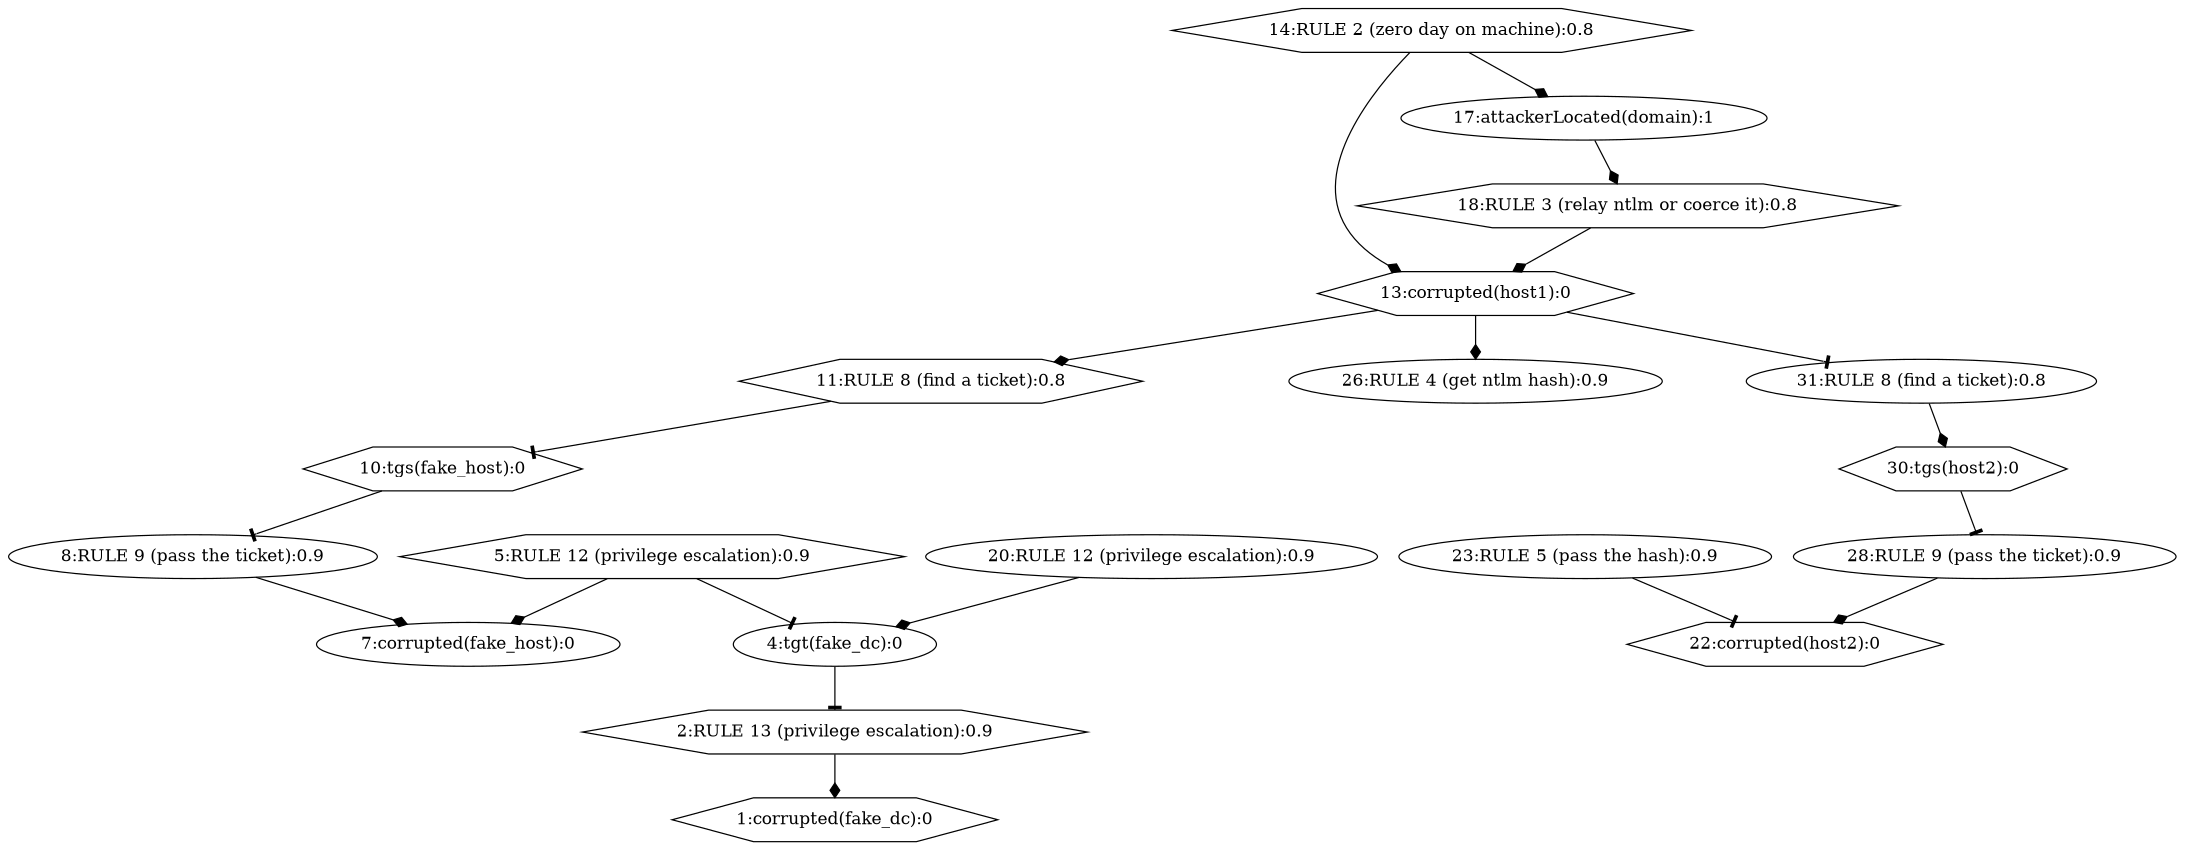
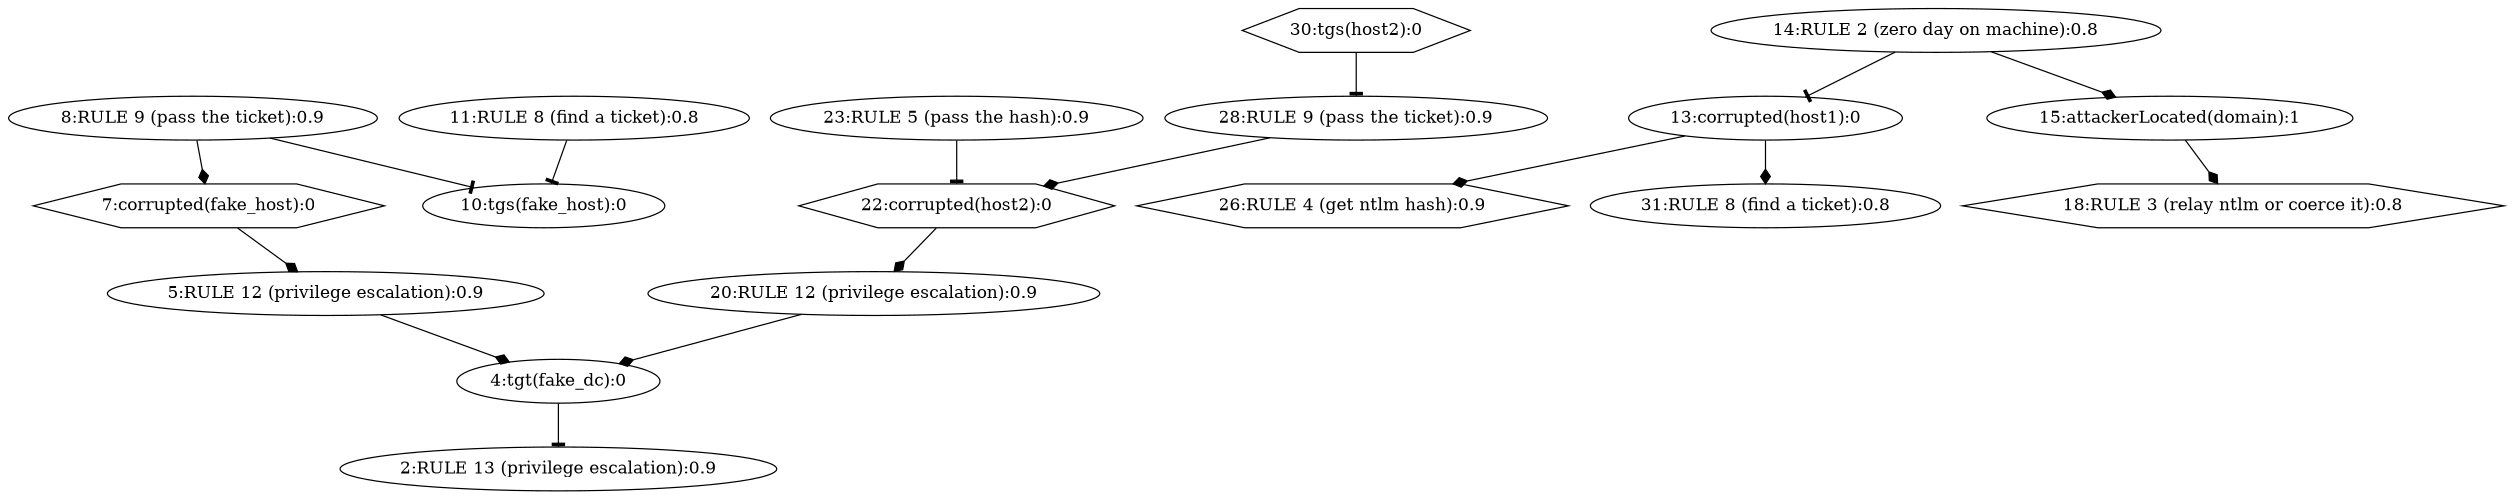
(1432, 30) -> (1936, 30)
(1584, 118) -> (2170, 118)
(1340, 158) -> (1853, 73)
none -> (920, 244)
(1558, 246) -> none
(1476, 294) -> (1765, 118)
(1223, 335) -> none
(1695, 337) -> (1765, 155)
(941, 381) -> (574, 118)
(1476, 381) -> (1353, 206)
(1935, 418) -> none
(443, 469) -> (544, 206)
(319, 512) -> (369, 162)
(652, 557) -> (326, 294)
(566, 598) -> (262, 246)
(743, 600) -> (438, 336)
(468, 644) -> (209, 206)
(835, 732) -> (558, 469)
(835, 820) -> none
